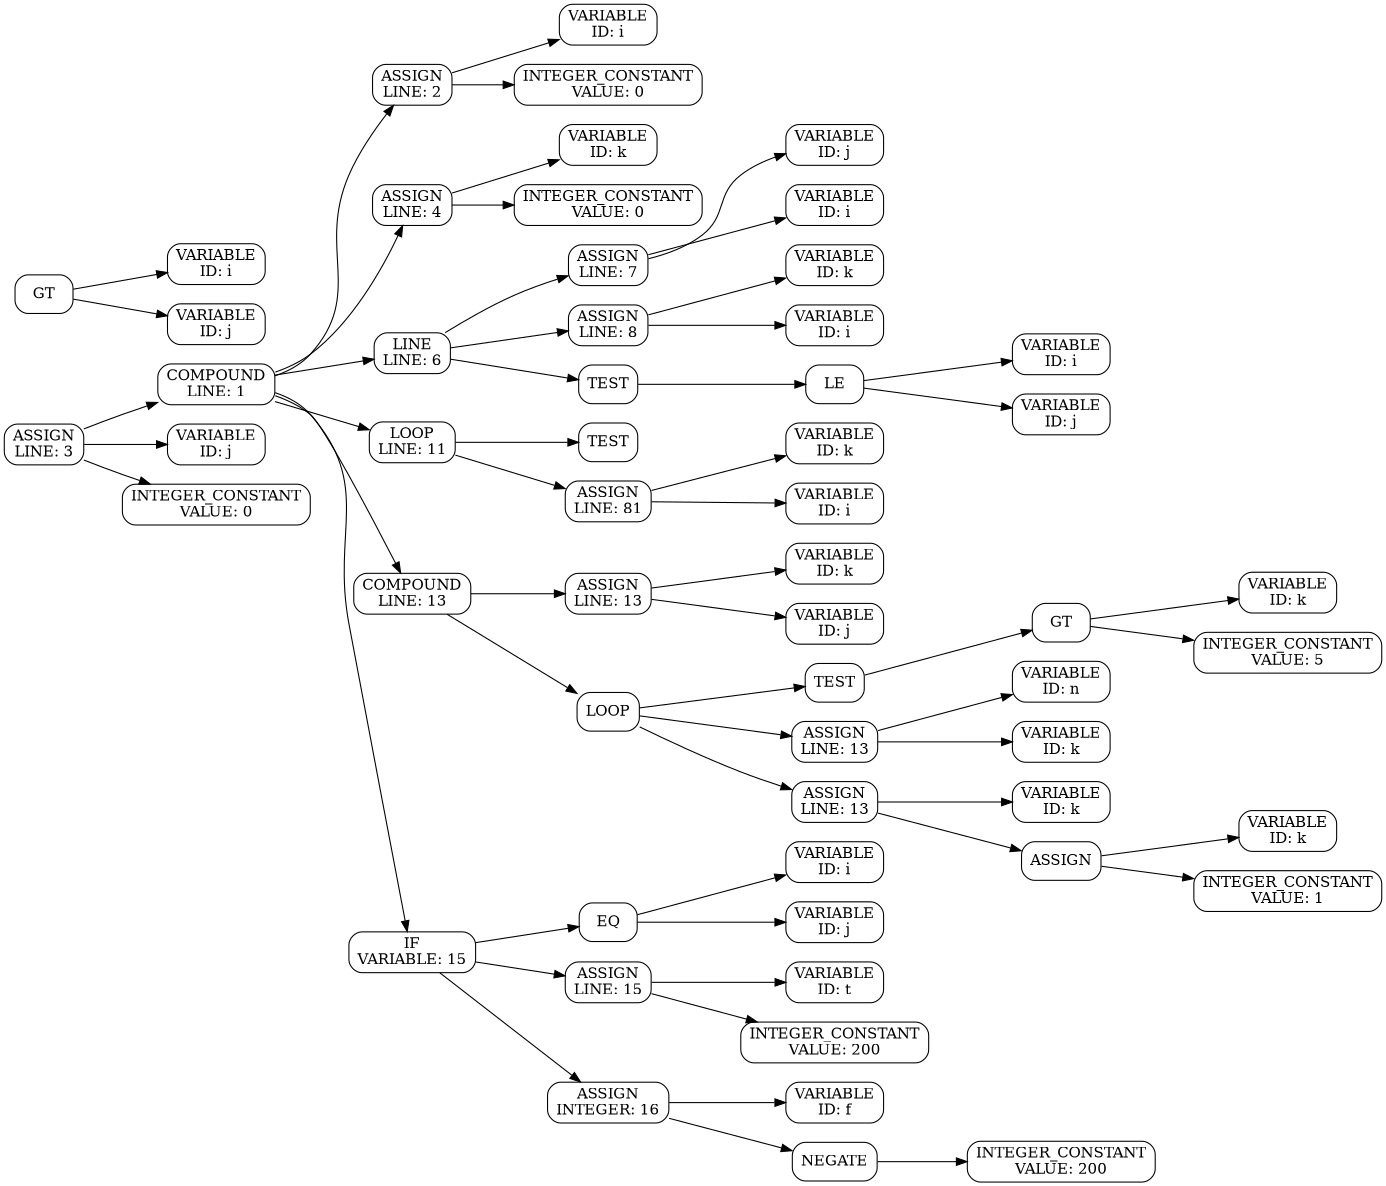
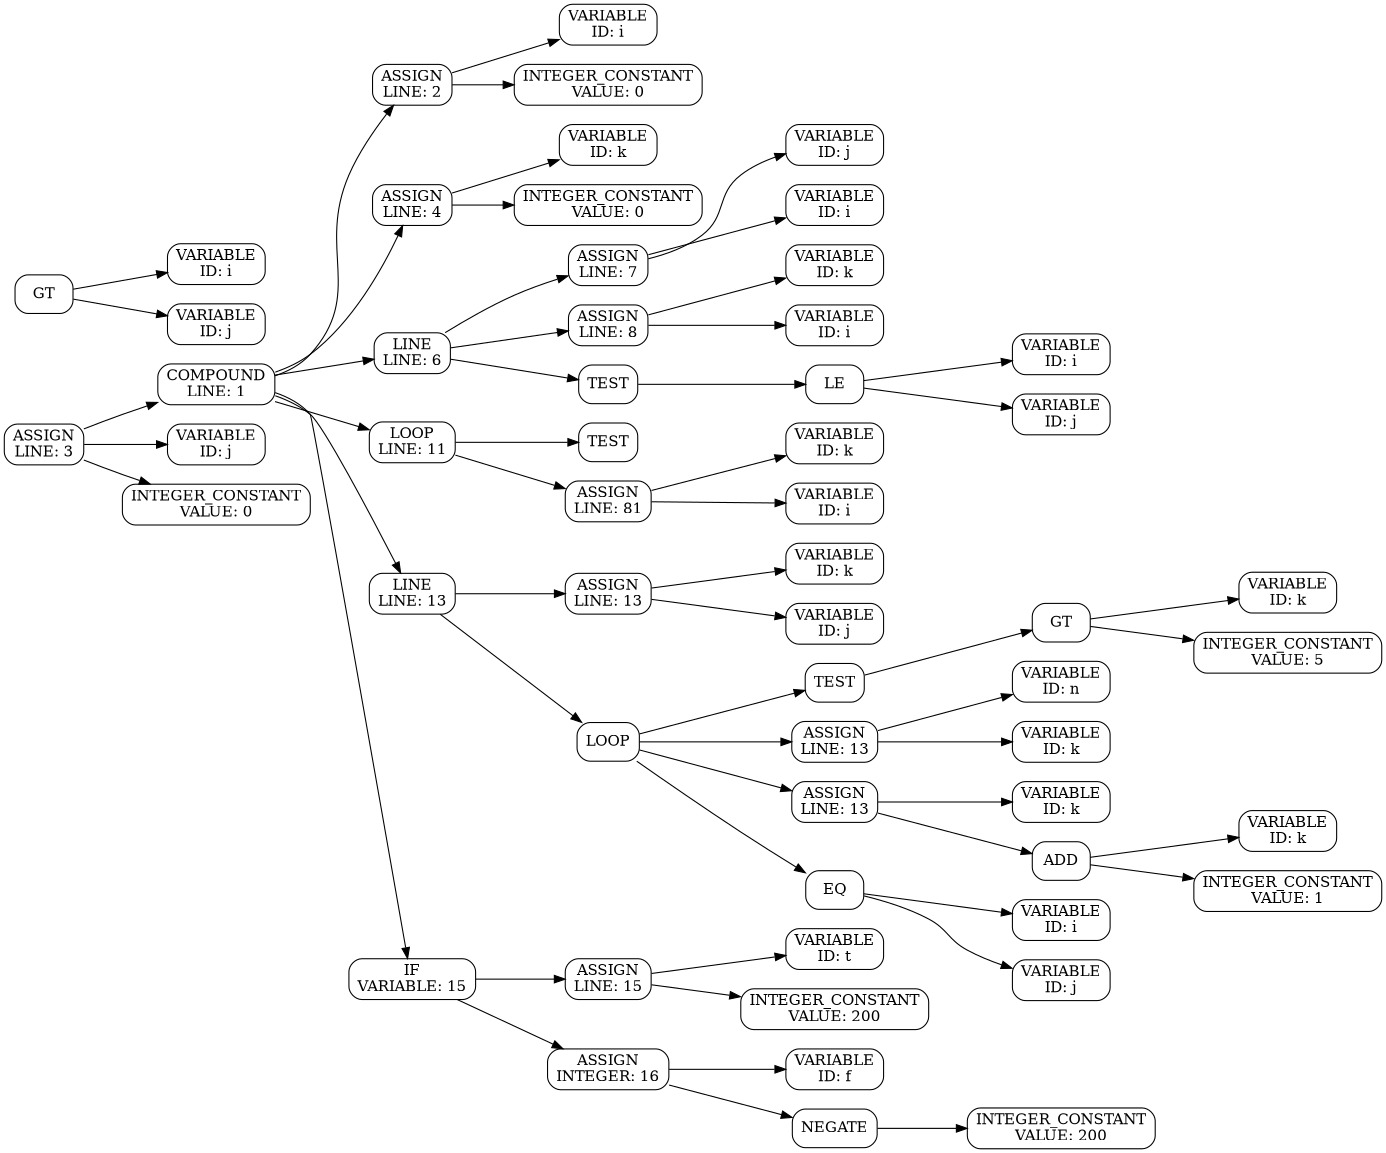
(412, 594) -> (412, 594)
(1061, 861) -> (1061, 861)
(522, 935) -> (716, 815)
